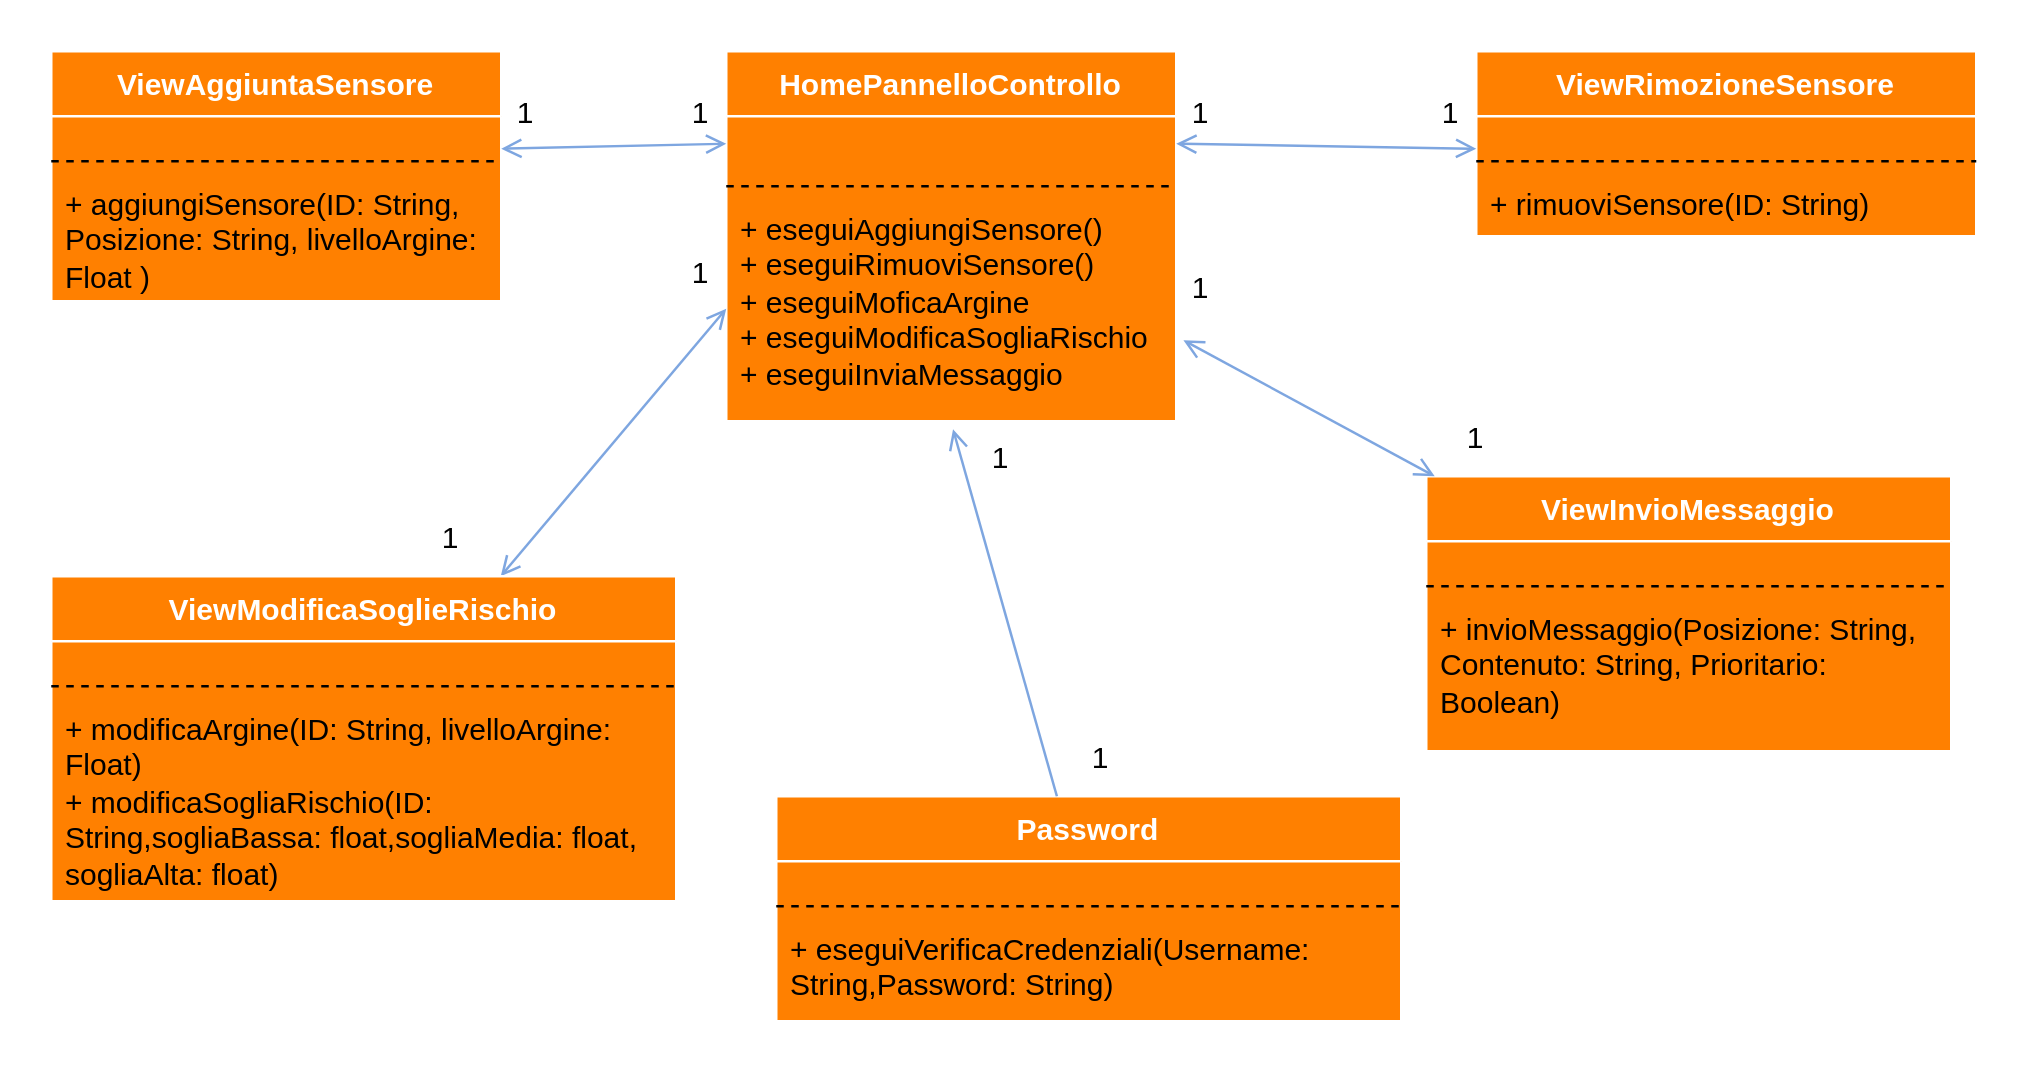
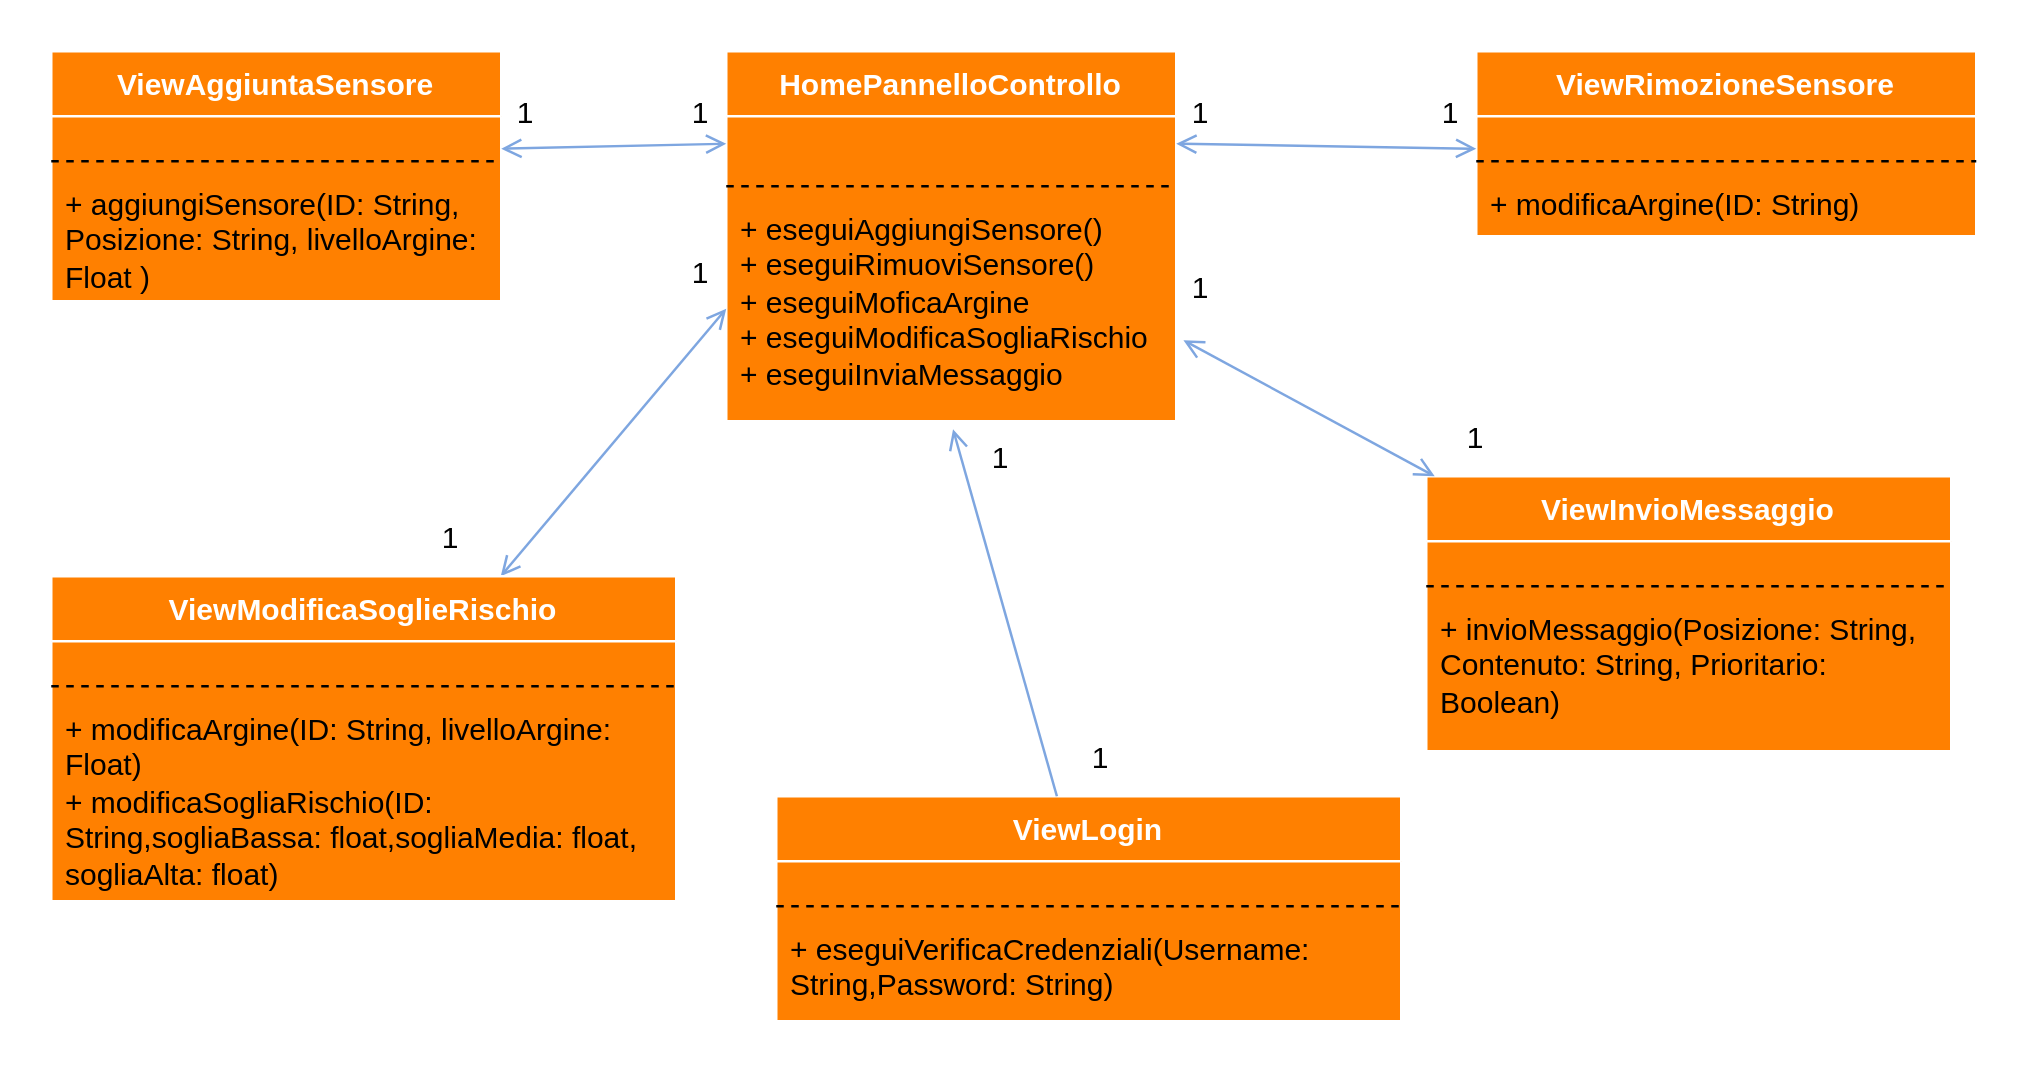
(1703, 207) -> (1699, 207)
(1089, 832) -> (1089, 832)
